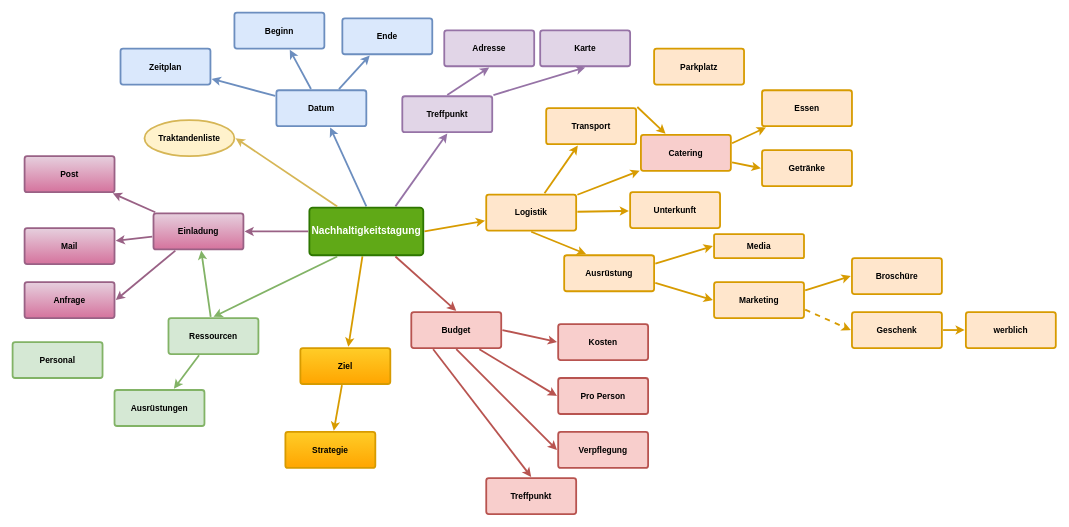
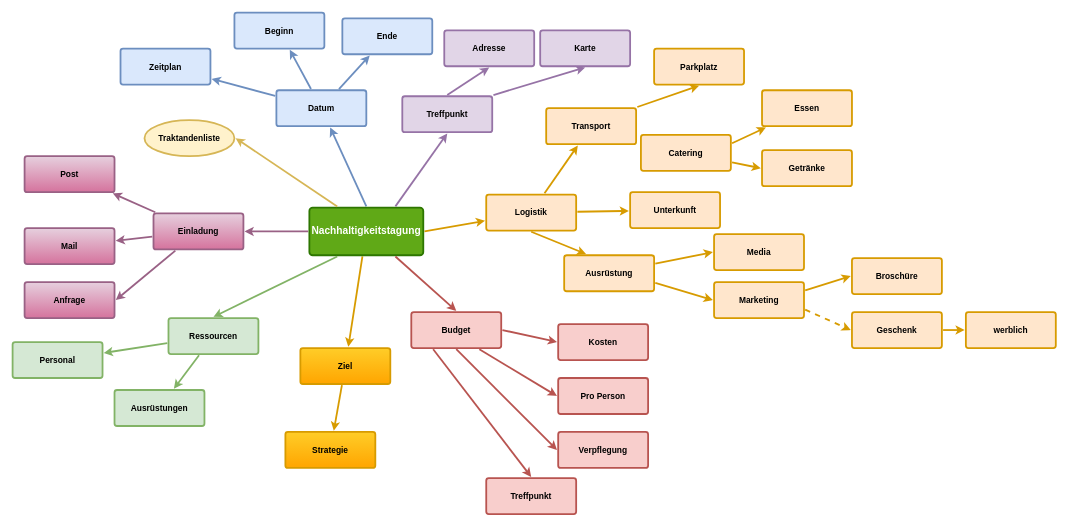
(649, 118) -> (665, 98)
(686, 153) -> (686, 153)
(606, 184) -> none
(759, 246) -> (759, 252)
(206, 287) -> (138, 348)
